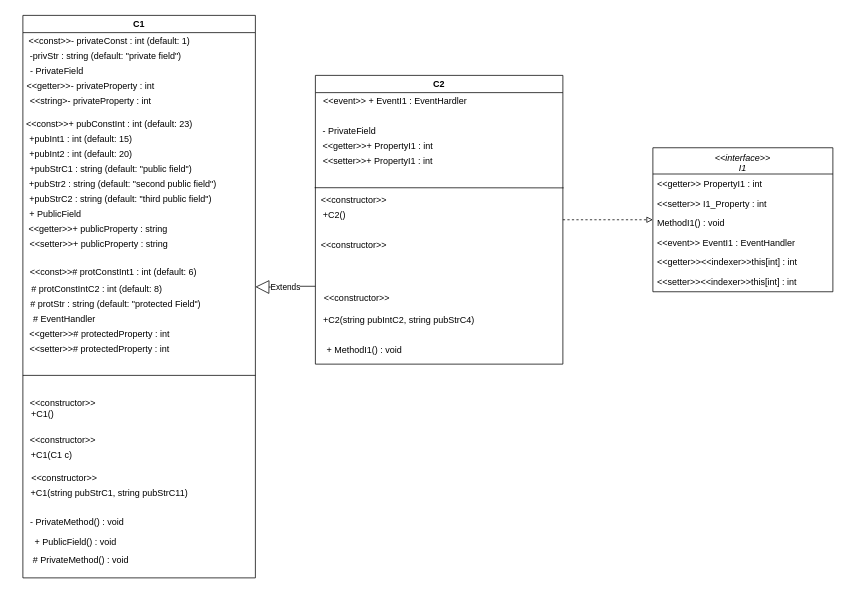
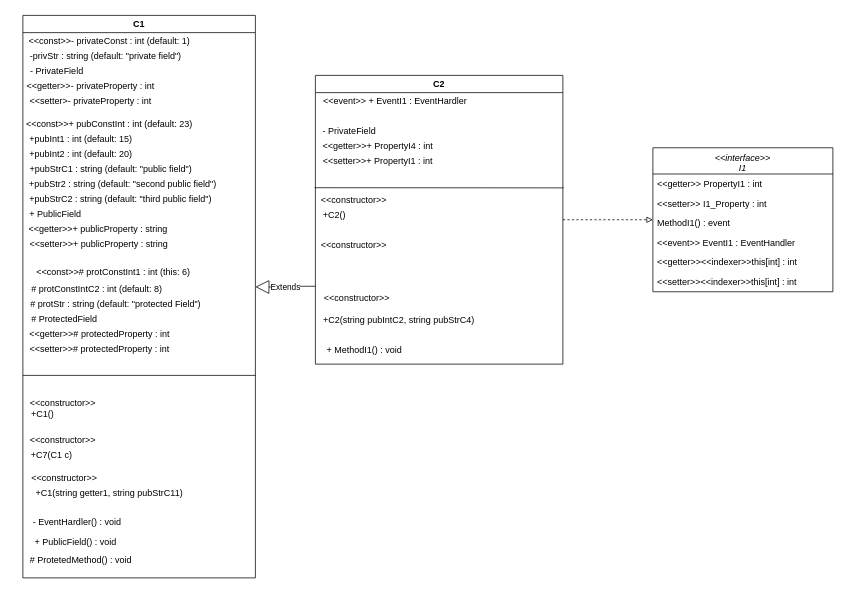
(91, 102) -> (91, 102)
(378, 147) -> (378, 147)
(695, 223) -> (699, 223)
(115, 273) -> (115, 273)
(65, 319) -> (65, 319)
(52, 454) -> (52, 454)
(110, 492) -> (110, 492)
(77, 521) -> (77, 521)
(81, 559) -> (81, 559)
